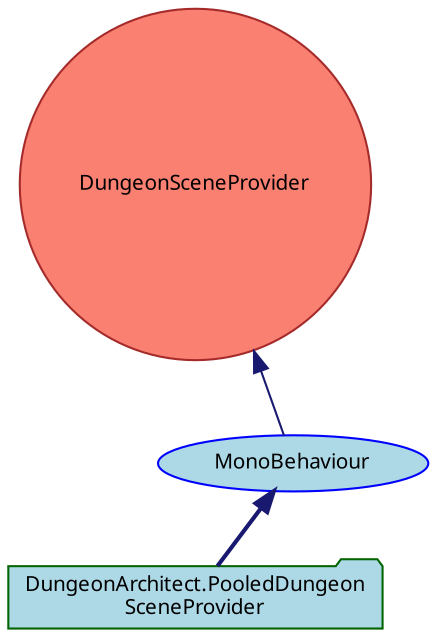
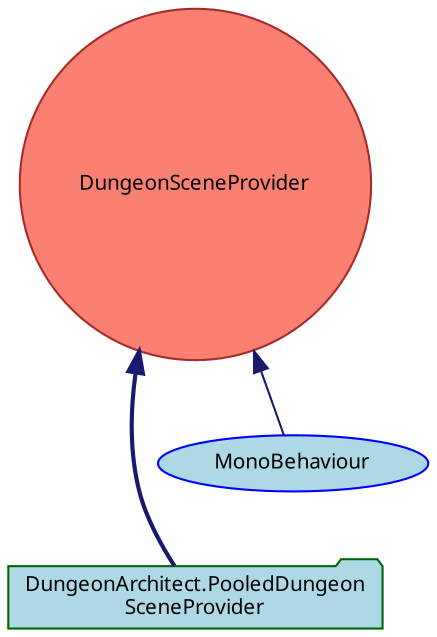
(239, 537) -> (136, 474)
